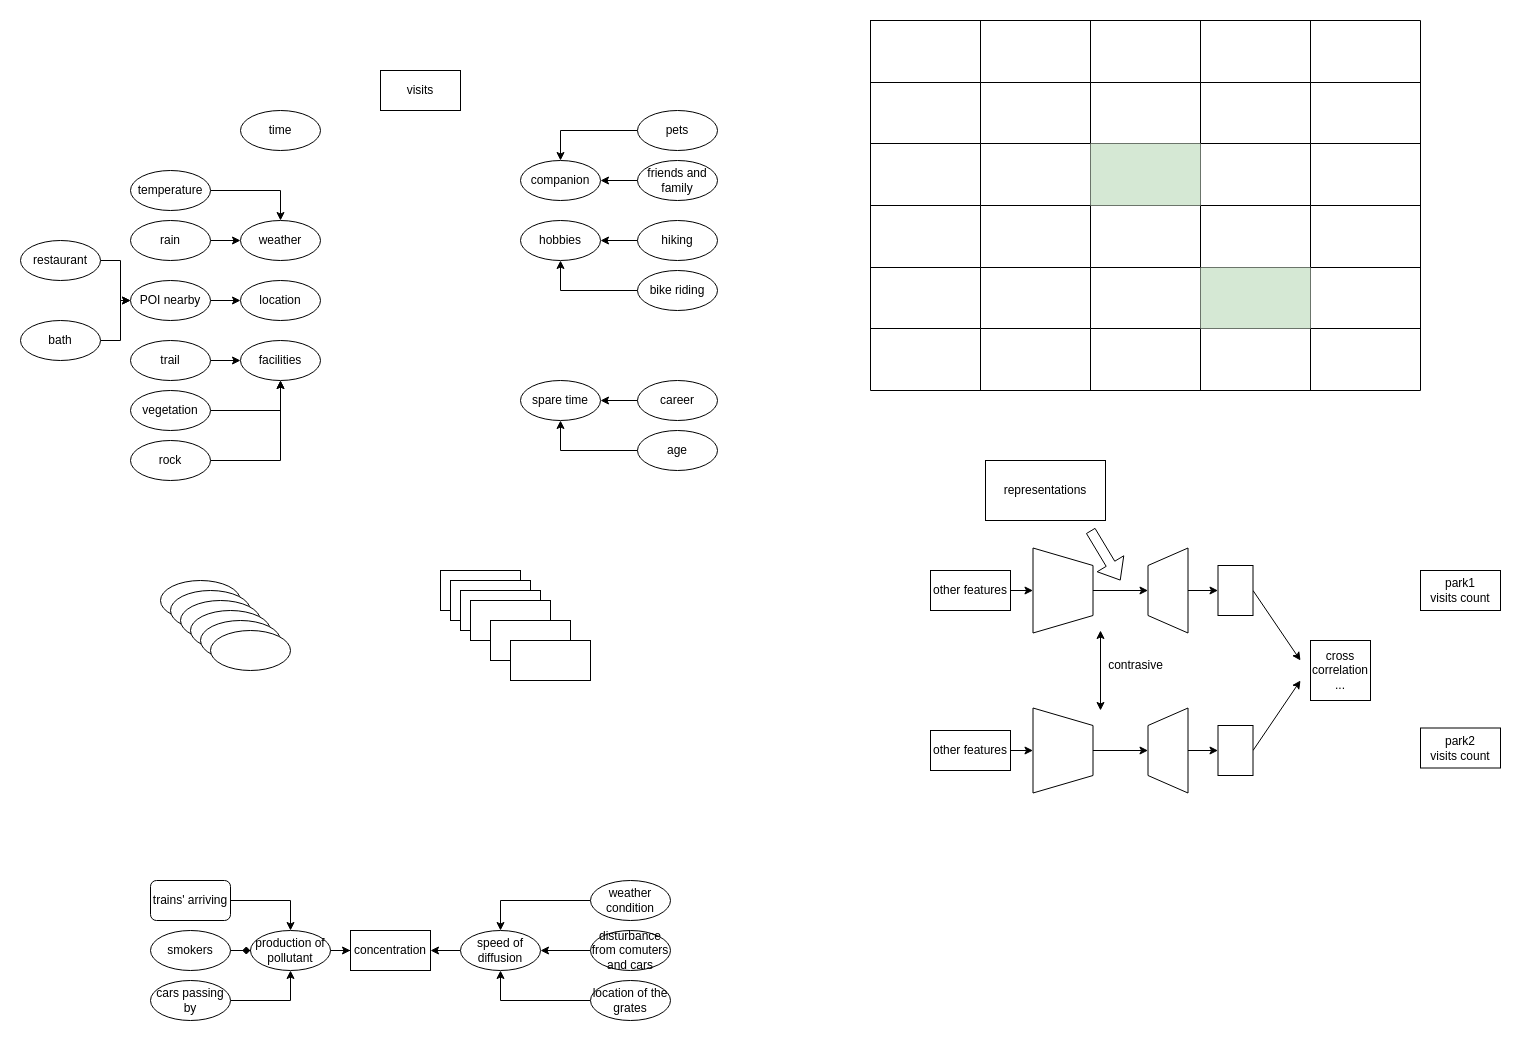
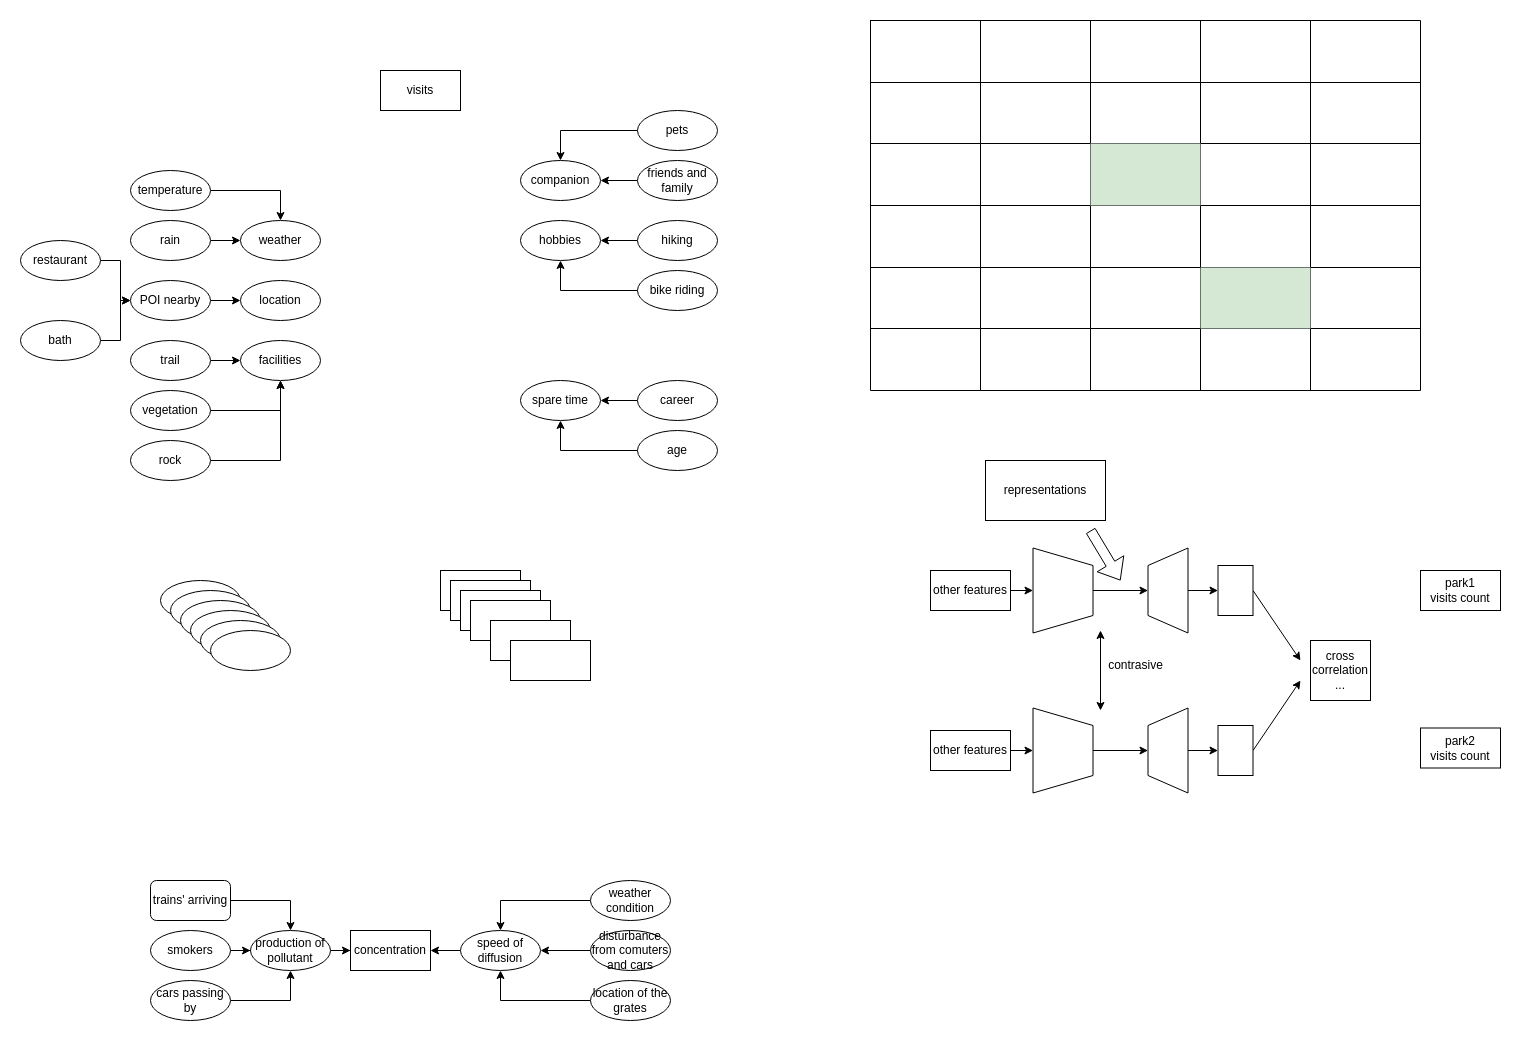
(281, 131) -> none
(242, 951) -> (242, 951)
